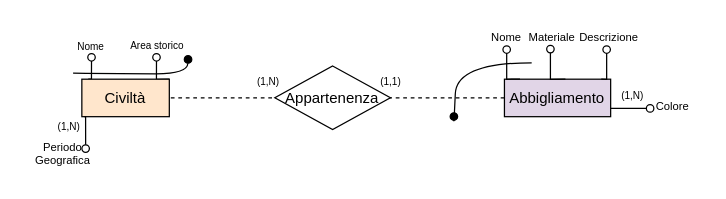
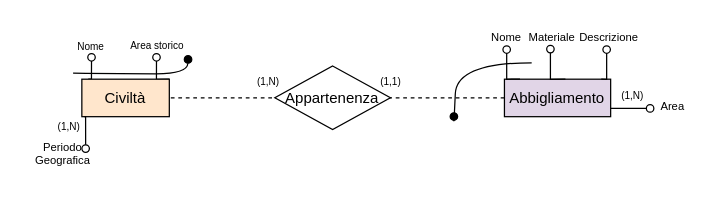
(673, 106) -> (673, 106)
